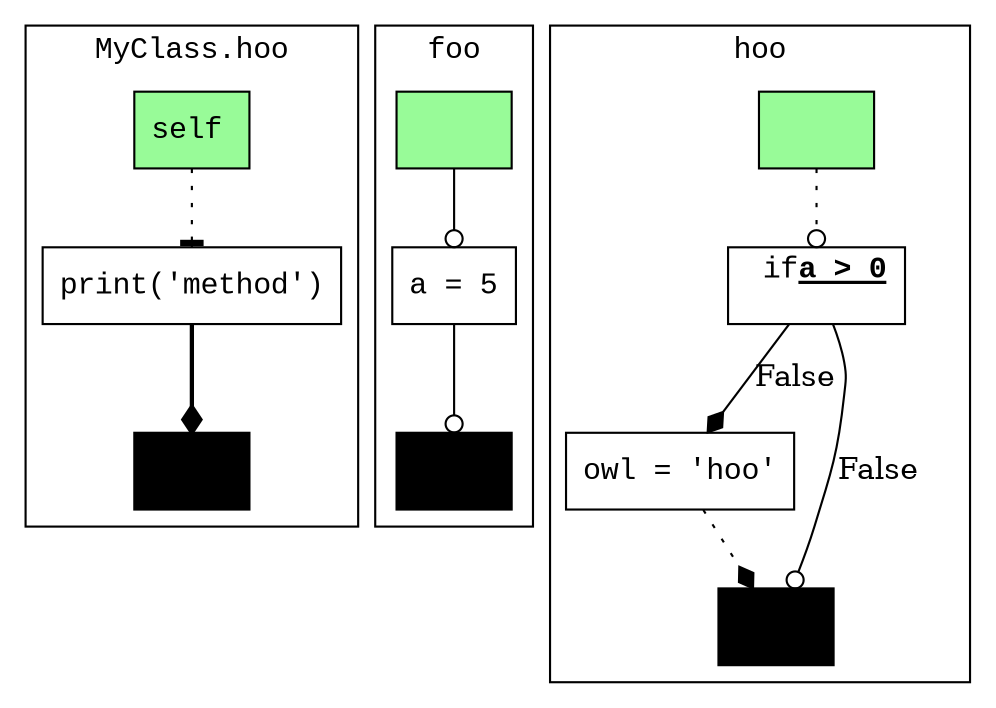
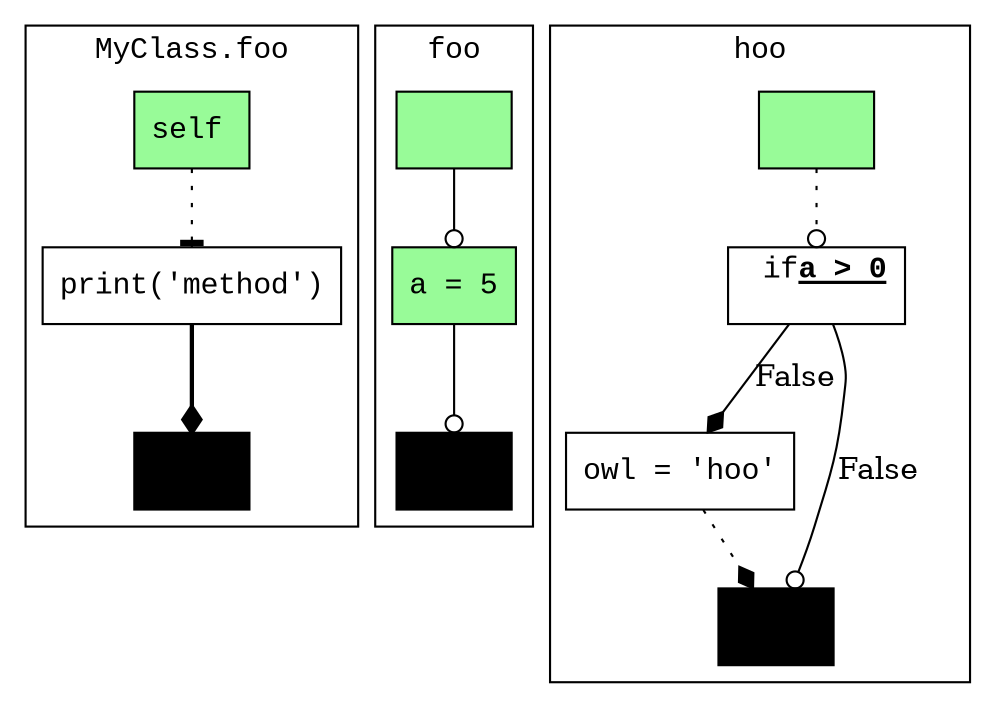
(192, 50) -> (192, 50)
(454, 286) -> (454, 286)
